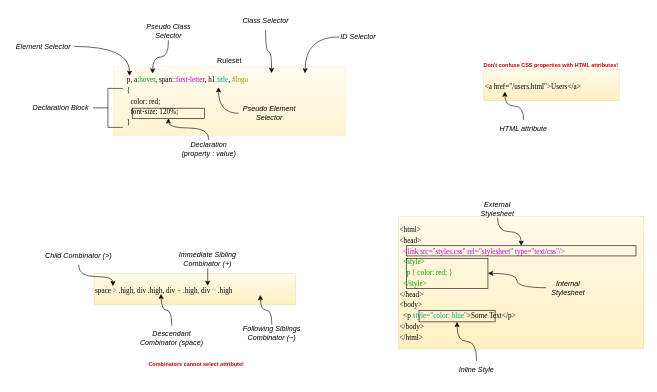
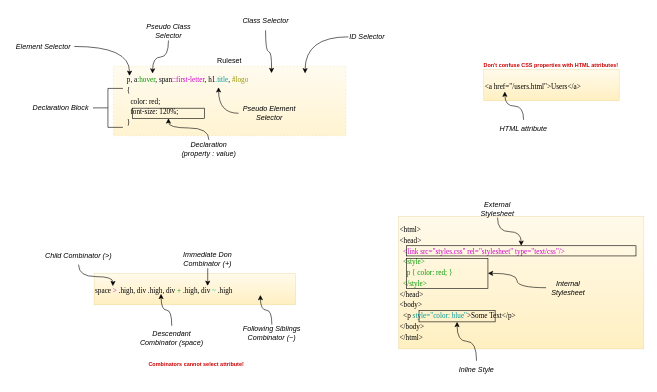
(358, 37) -> (367, 37)
(208, 260) -> (208, 260)
